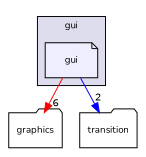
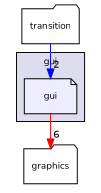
(88, 92) -> (51, 58)
